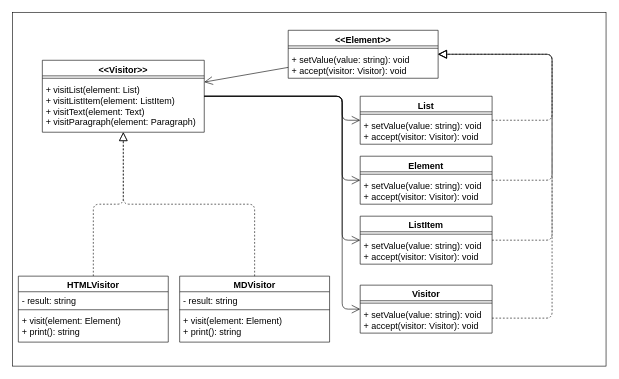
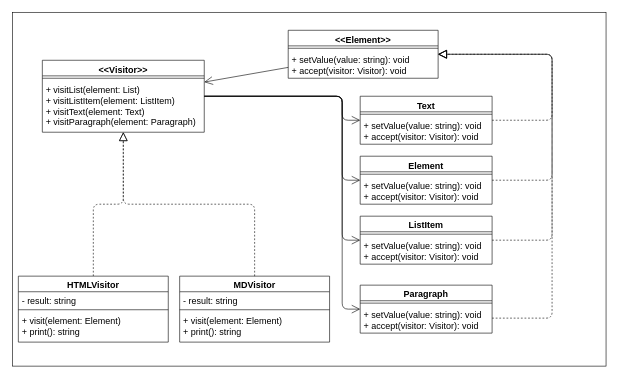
(426, 106) -> (426, 106)
(426, 295) -> (426, 295)
